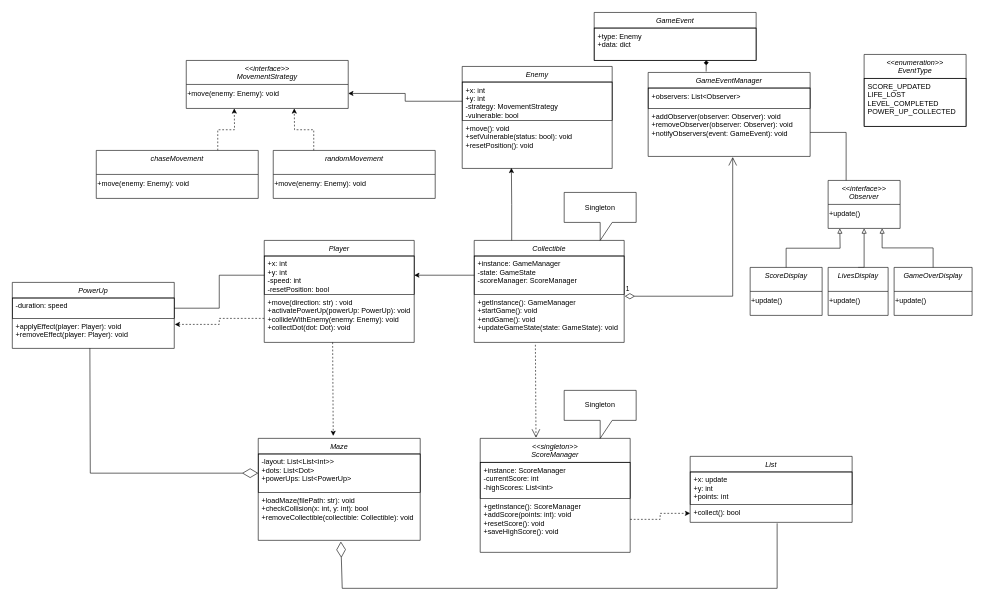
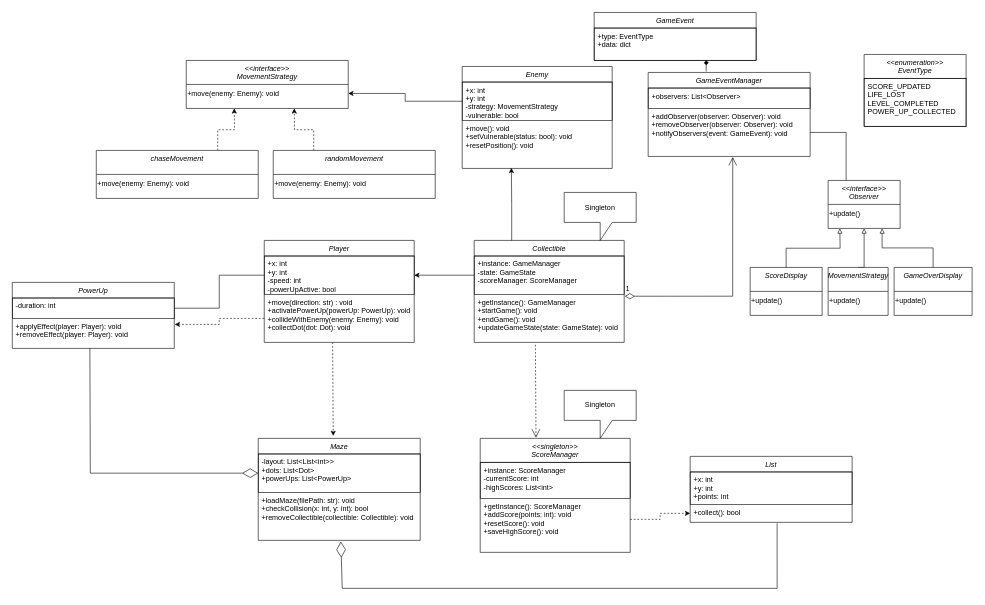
(620, 36) -> (628, 36)
(279, 264) -> (279, 264)
(858, 275) -> (858, 275)
(45, 306) -> (40, 306)
(712, 480) -> (705, 480)
